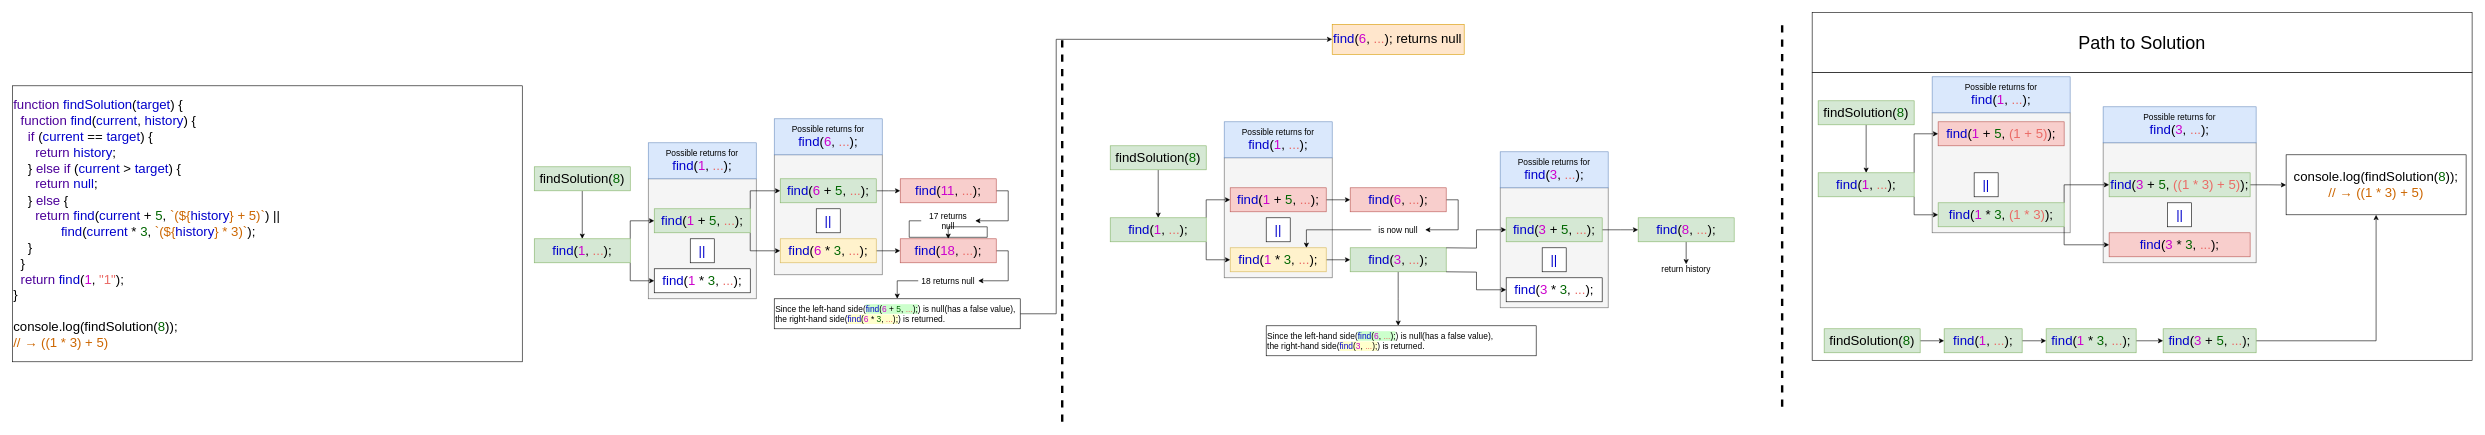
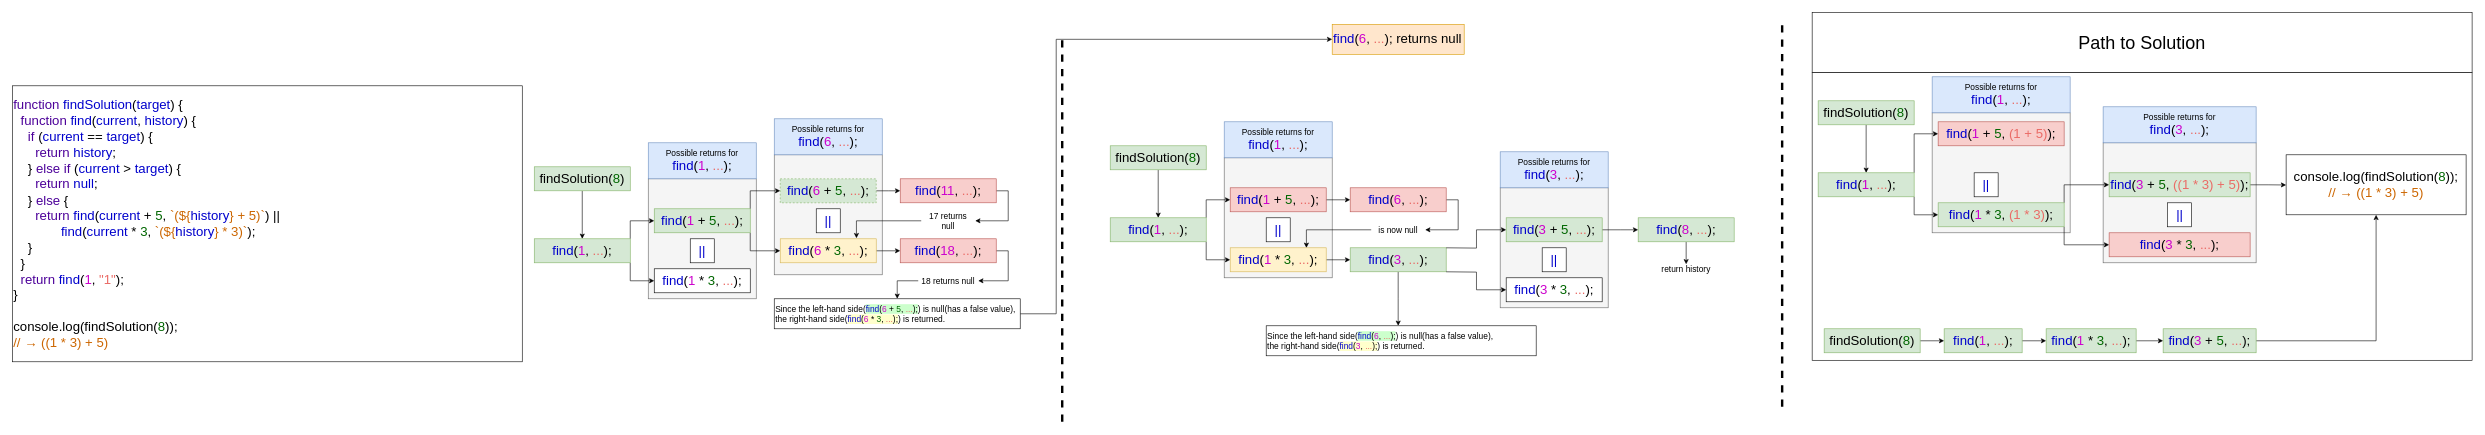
(828, 191) -> (828, 191)
(948, 229) -> (857, 227)
